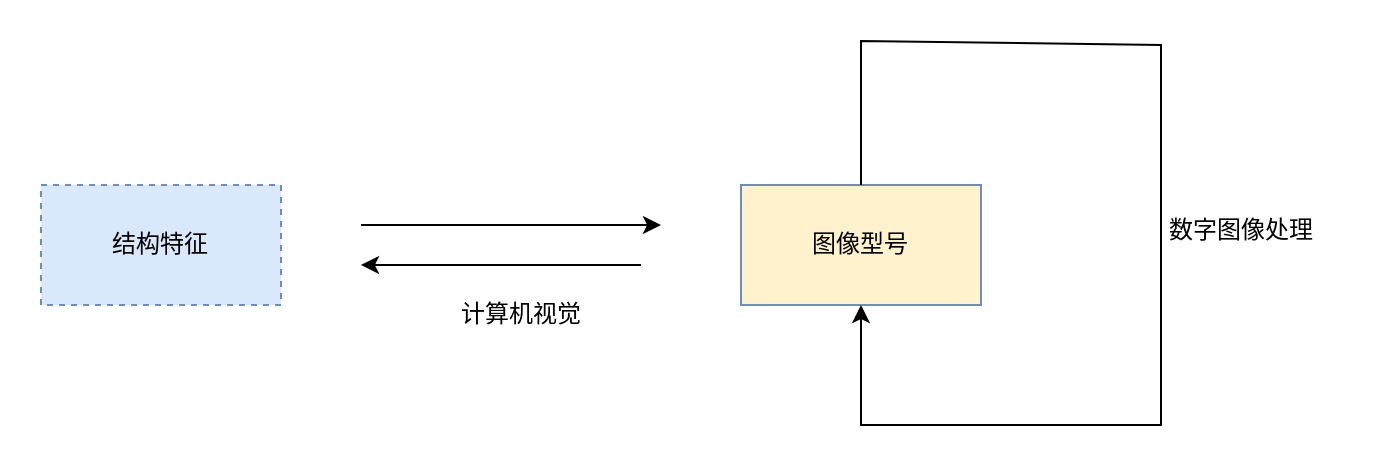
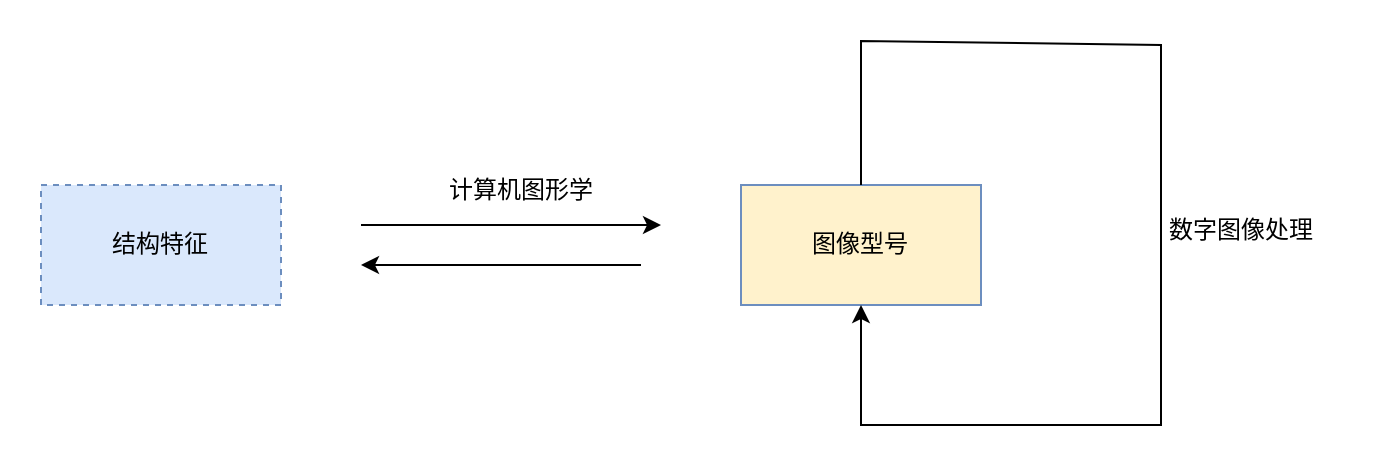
none -> (521, 191)
(521, 315) -> none
